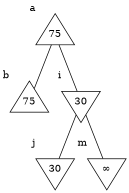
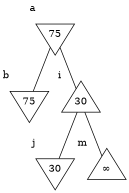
(55, 34) -> (55, 34)
(29, 102) -> (29, 102)
(81, 102) -> (81, 102)
(107, 169) -> (107, 169)
